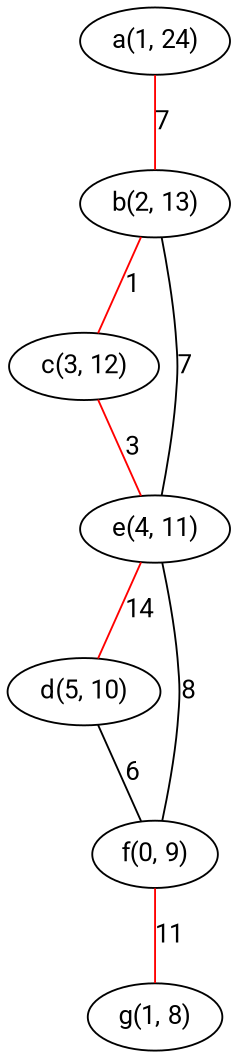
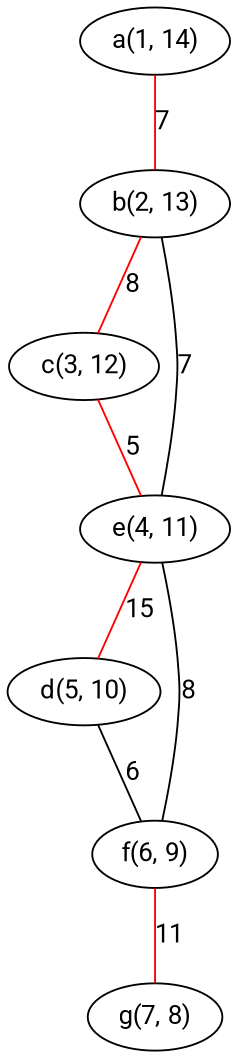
(155, 41) -> (155, 41)
(133, 285) -> (133, 285)
(133, 448) -> (133, 448)
(140, 610) -> (140, 610)
(155, 854) -> (155, 854)
(155, 1017) -> (155, 1017)
